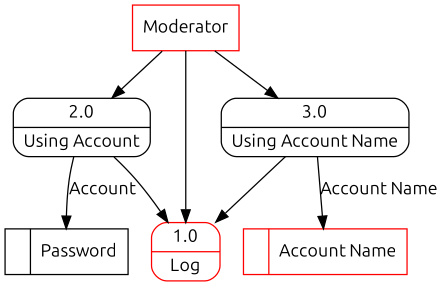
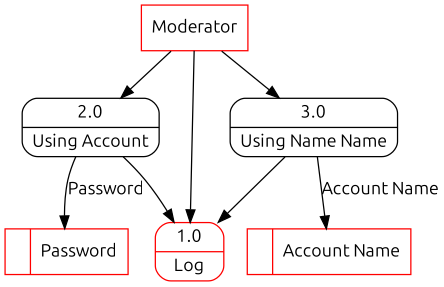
(315, 141) -> (314, 141)
(103, 190) -> (107, 190)
(67, 252) -> (67, 252)
